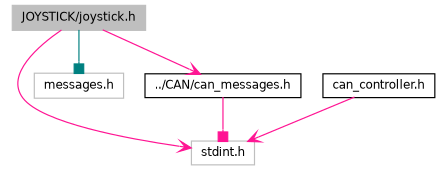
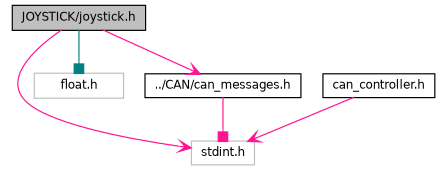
(79, 18) -> (79, 18)
(79, 86) -> (79, 86)
